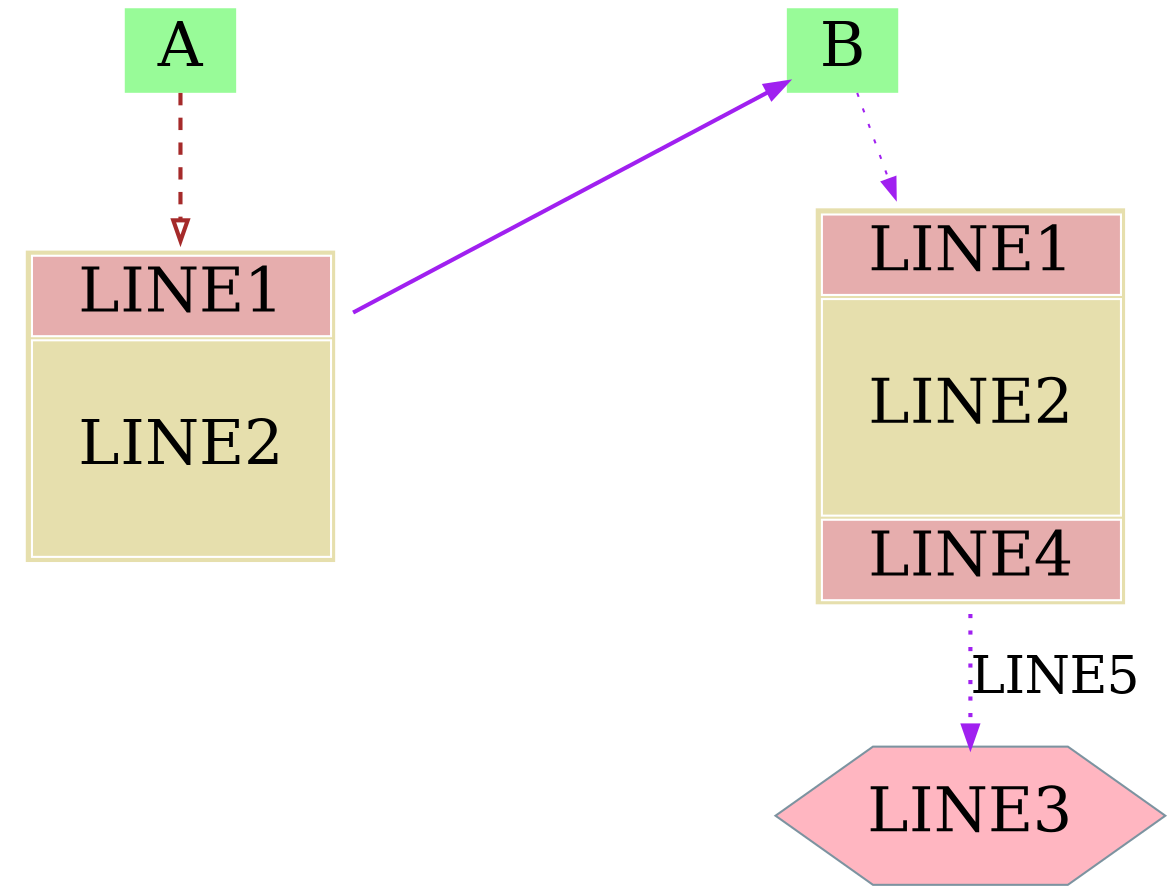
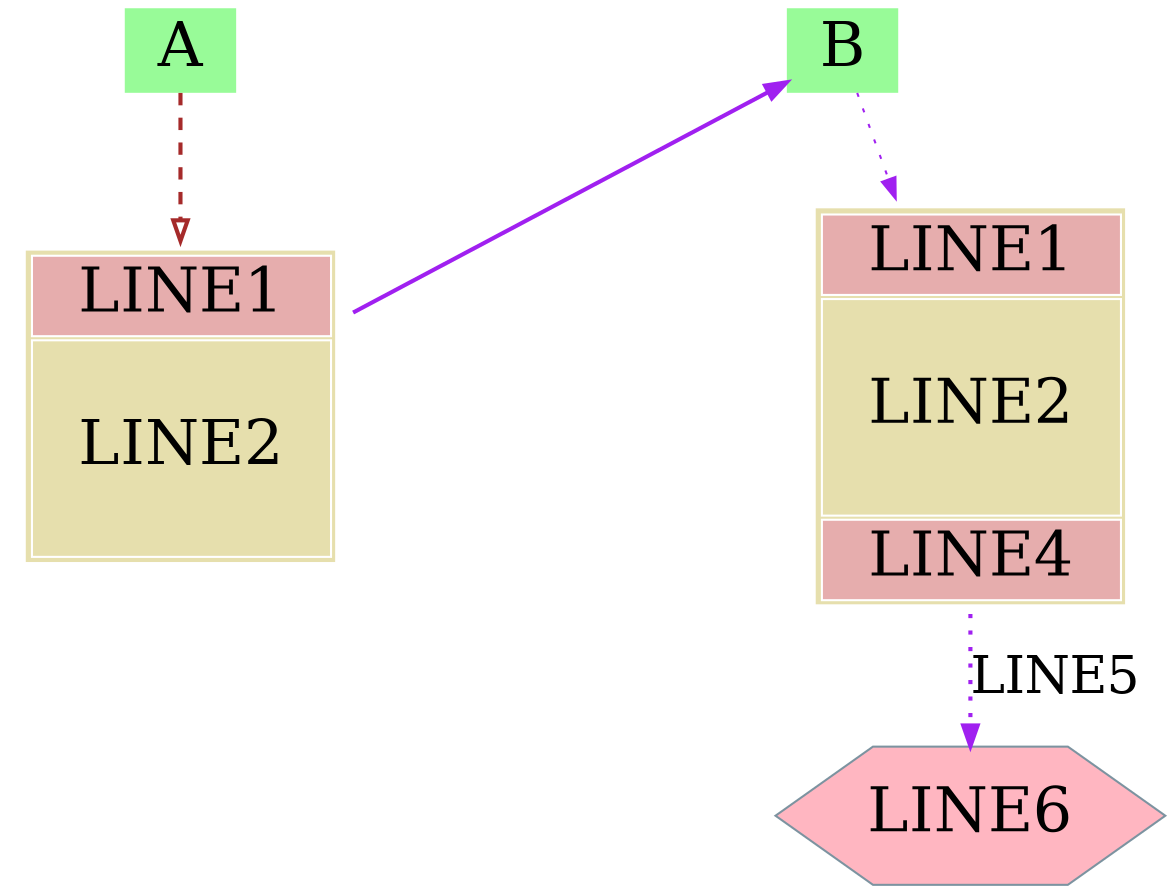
(970, 816) -> (970, 816)
